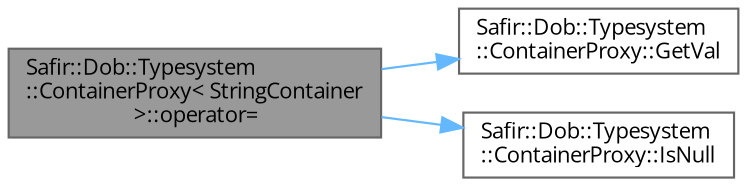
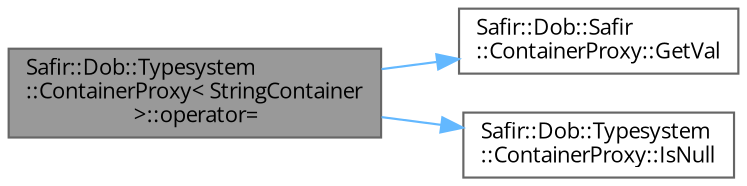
(599, 41) -> (599, 41)
